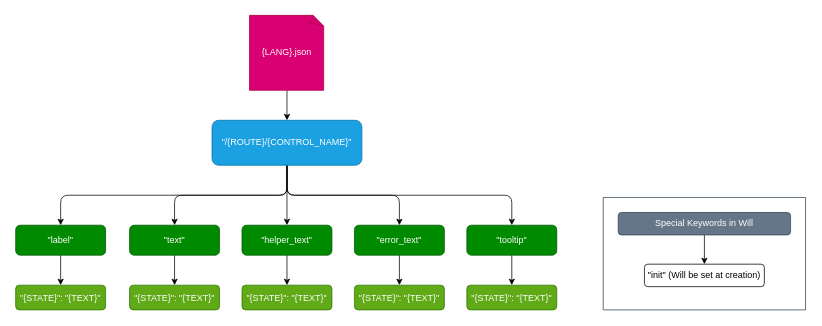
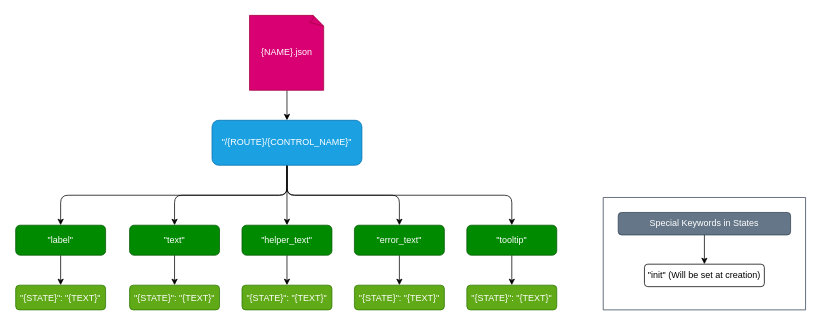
(287, 53) -> (287, 53)
(705, 224) -> (705, 224)
